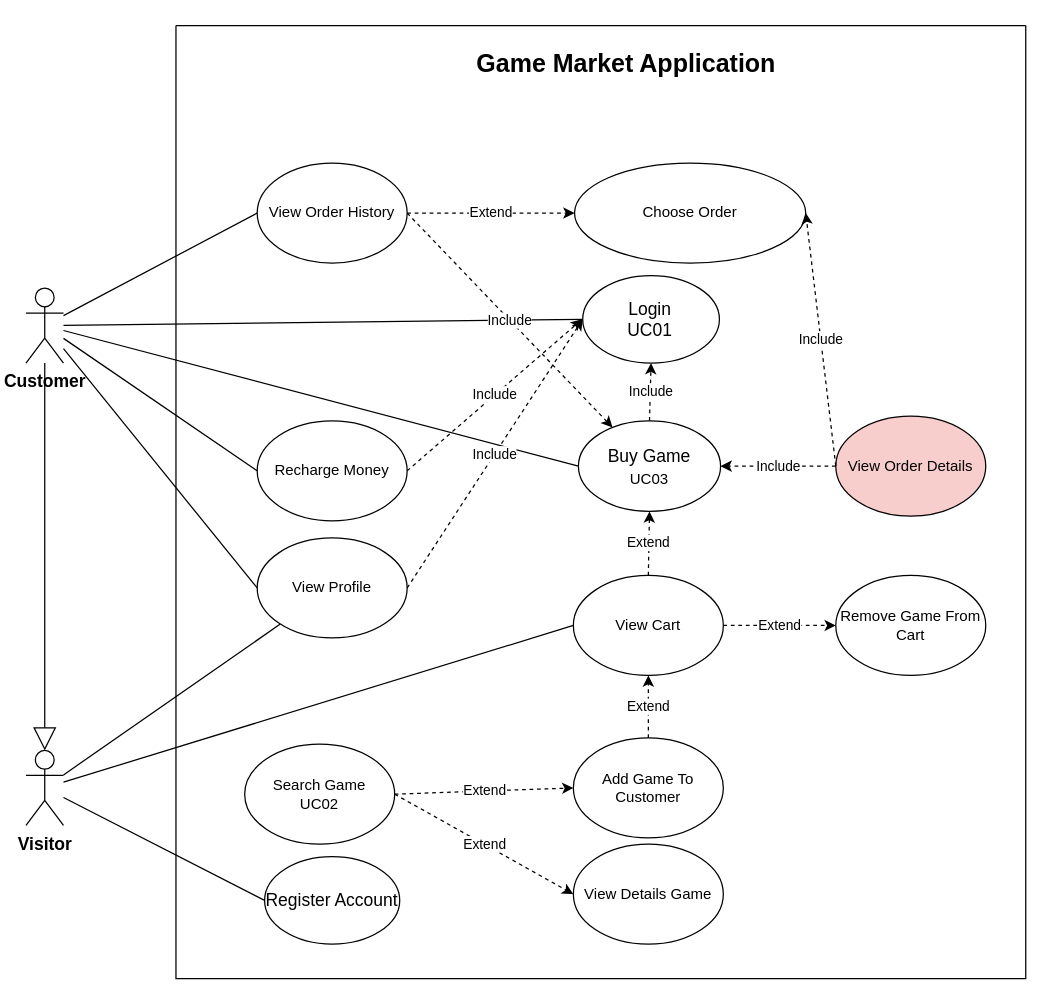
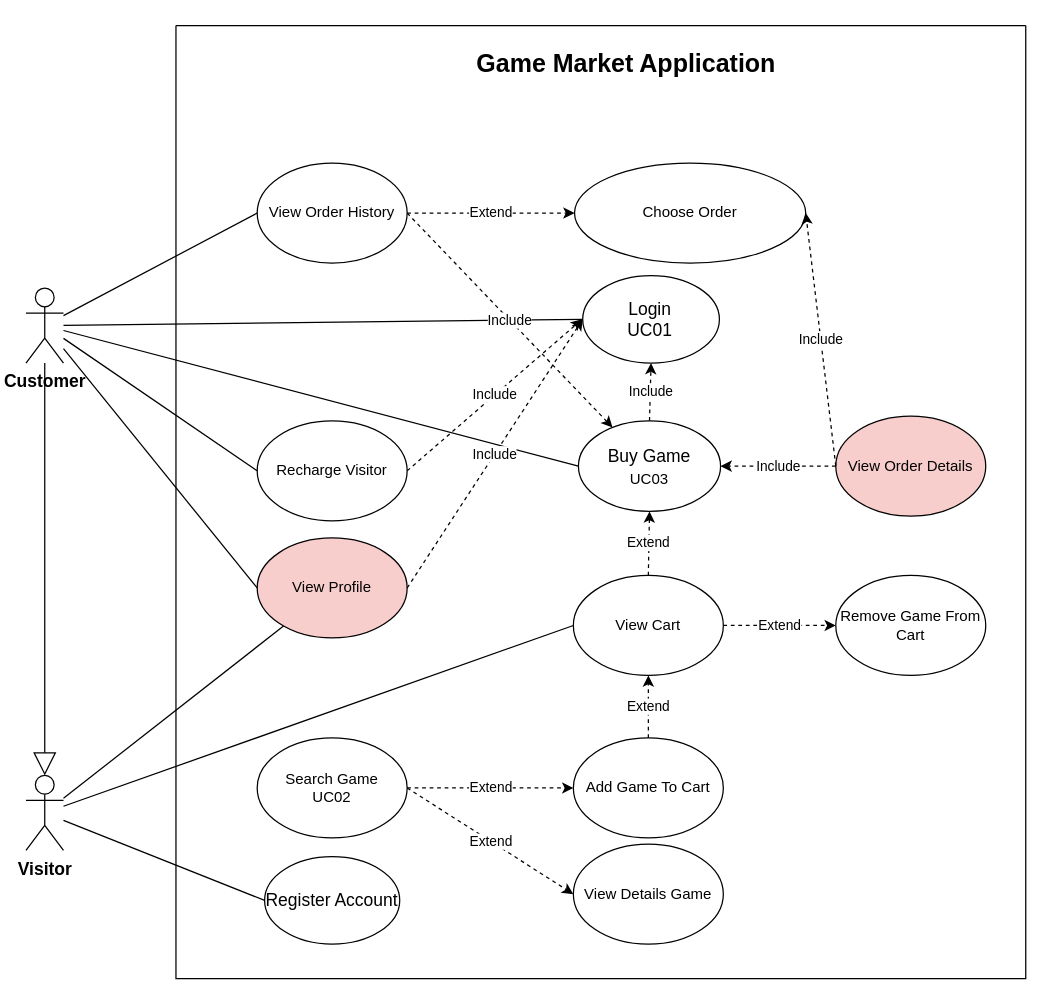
(332, 471) -> (332, 471)
(332, 588) -> (332, 588)
(44, 788) -> (44, 813)
(648, 788) -> (648, 788)
(319, 794) -> (332, 788)
